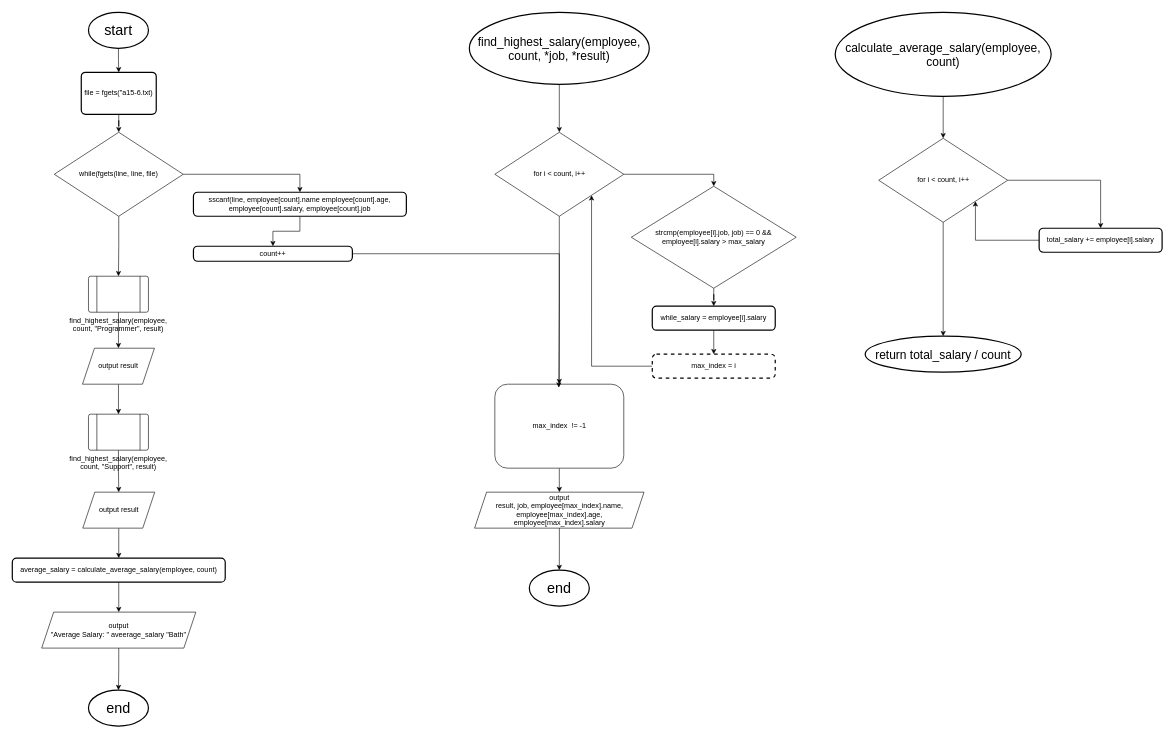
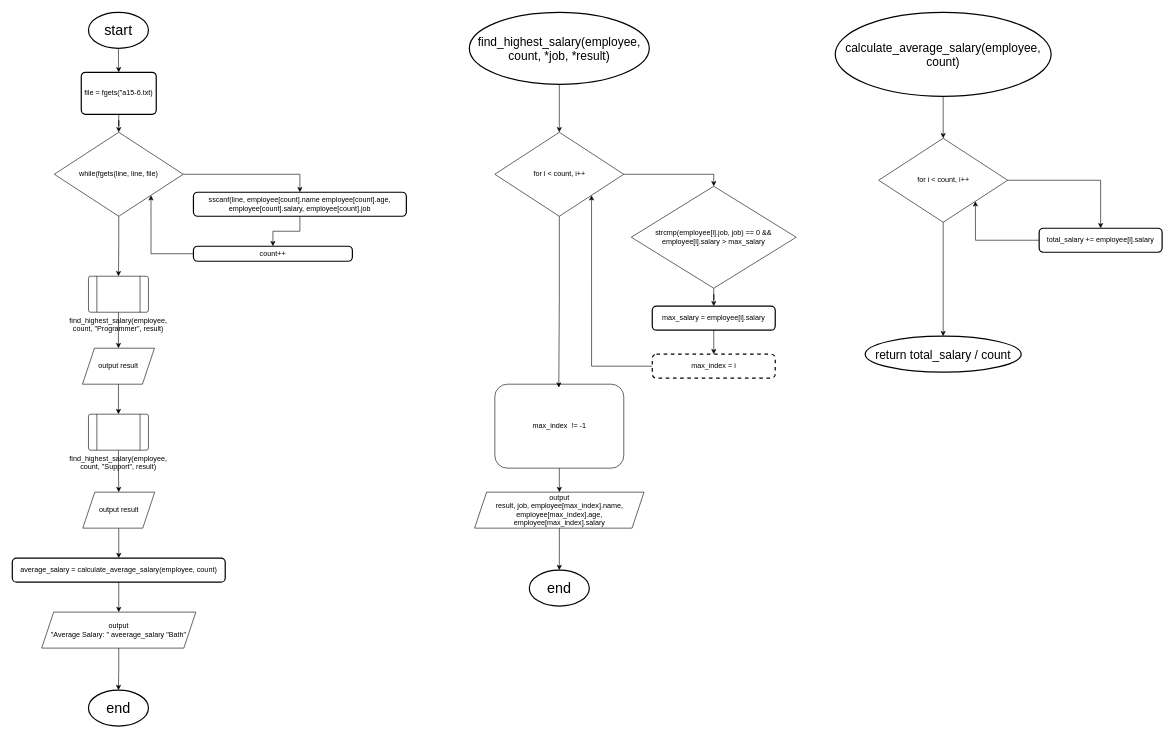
(455, 254) -> (151, 254)
(714, 318) -> (714, 318)
